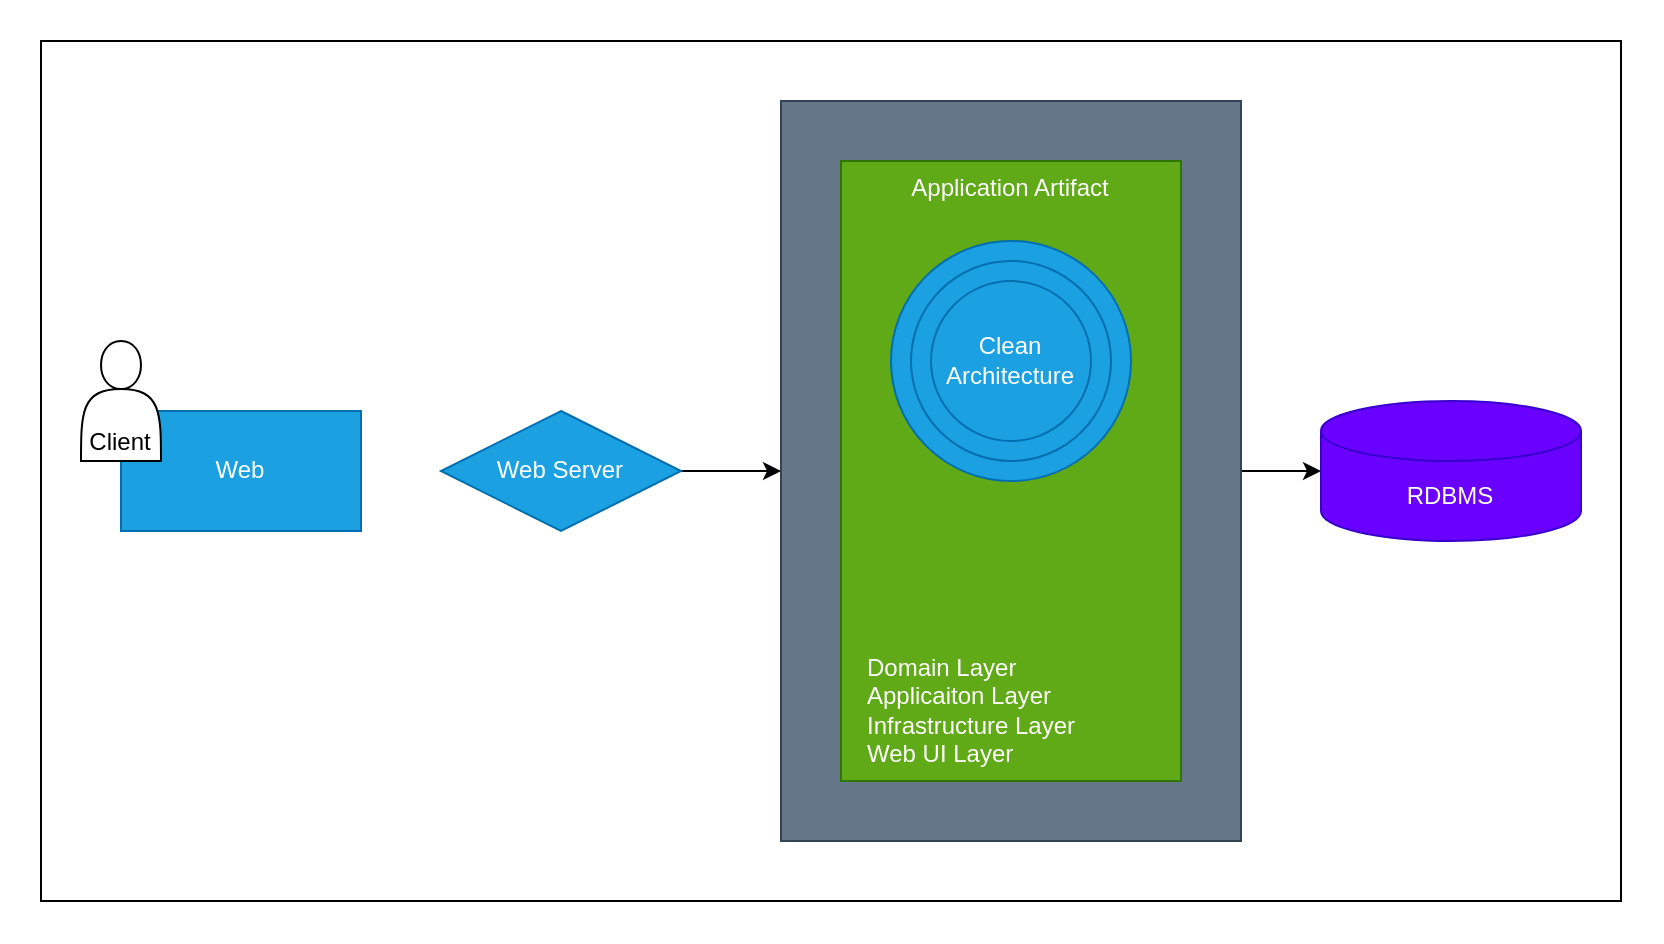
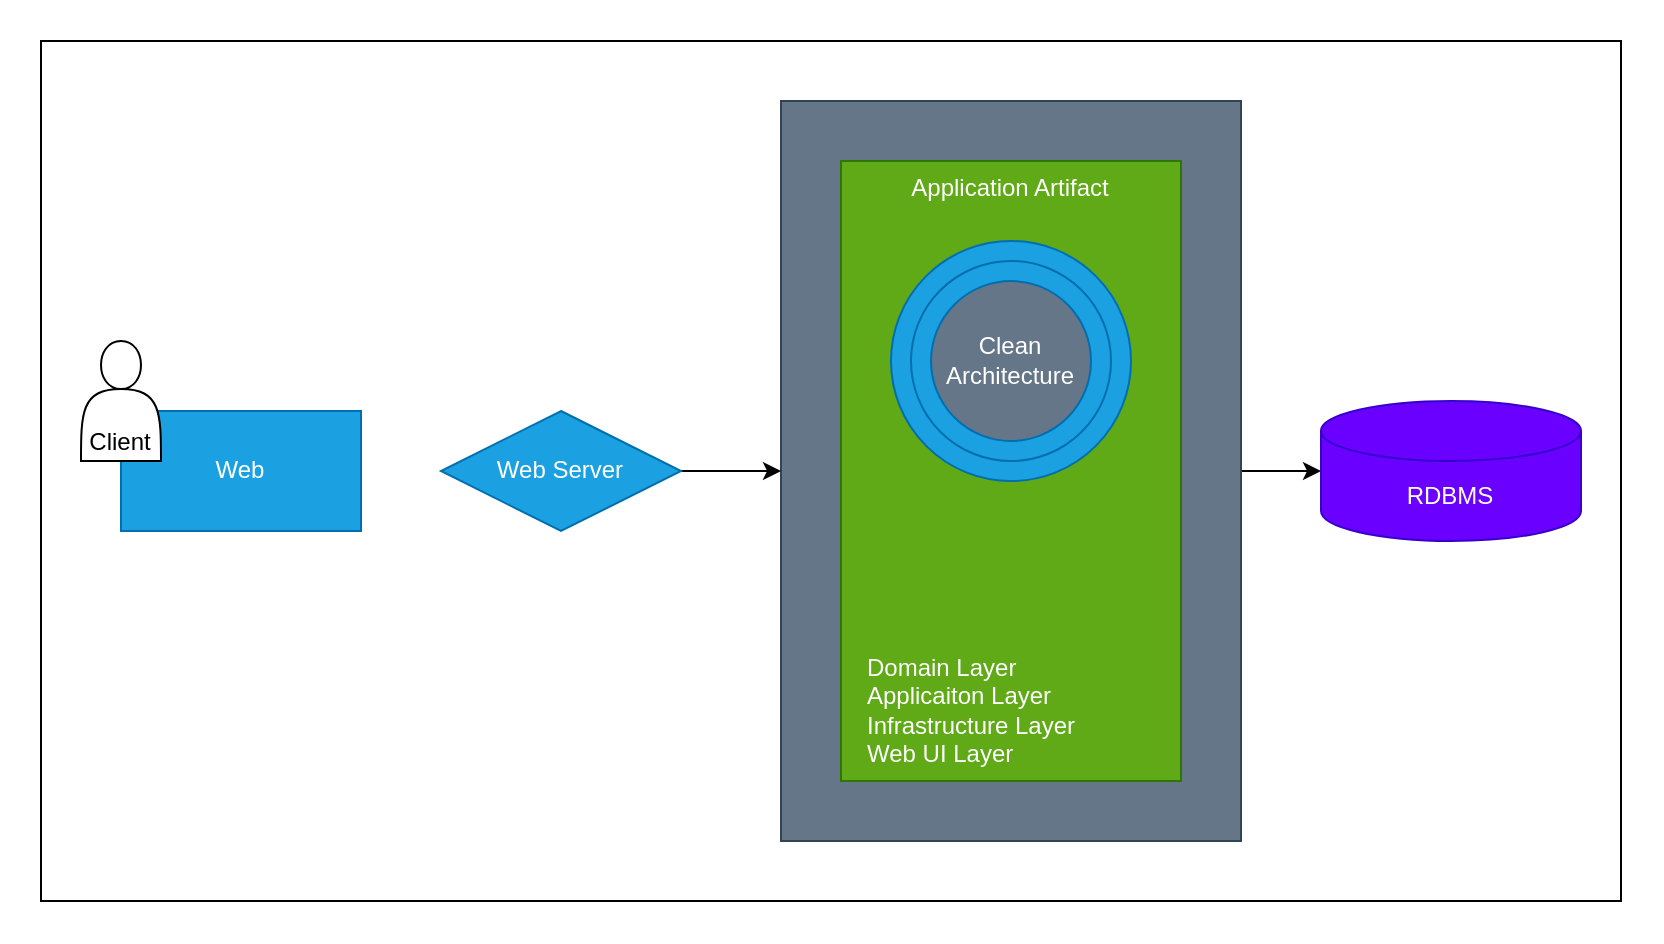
(1011, 361) -> (1011, 361)
